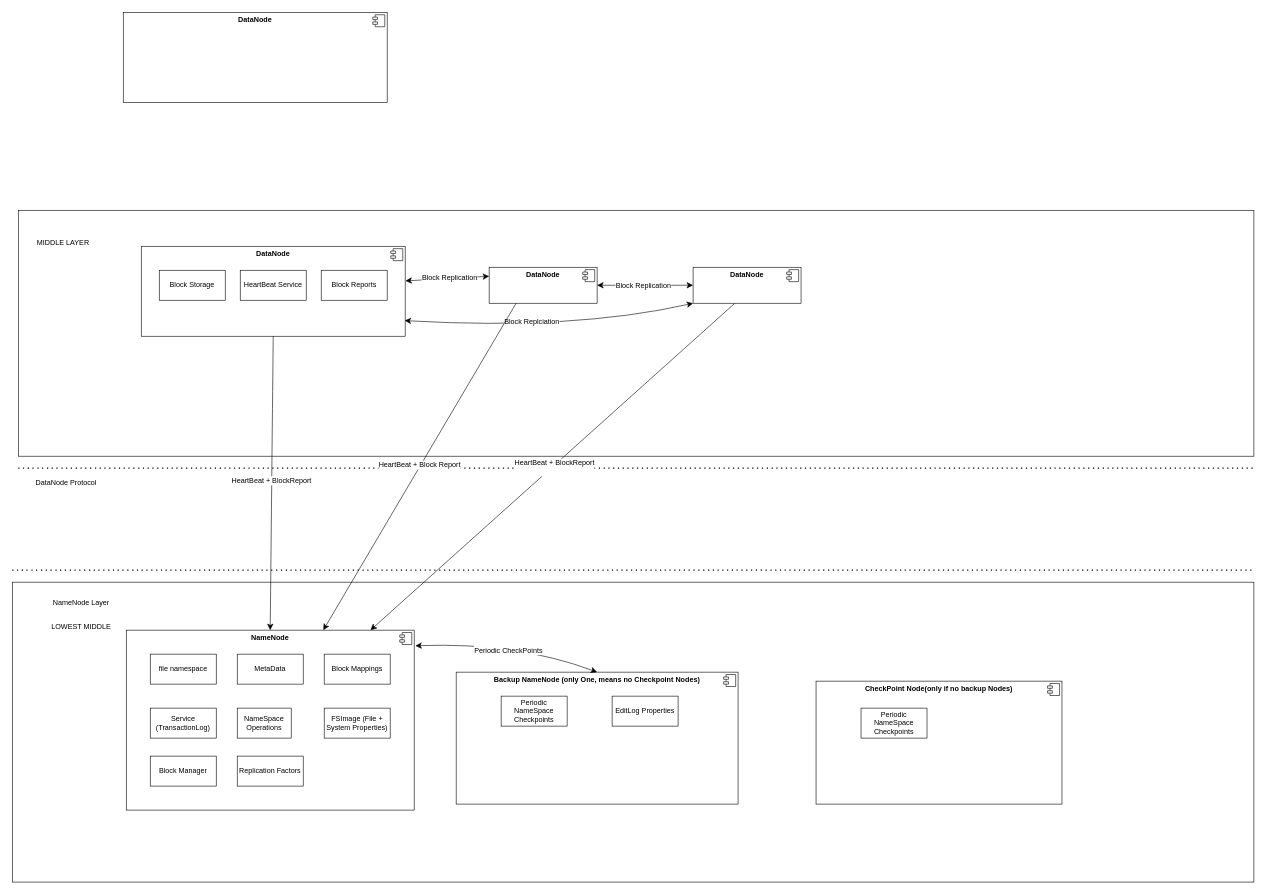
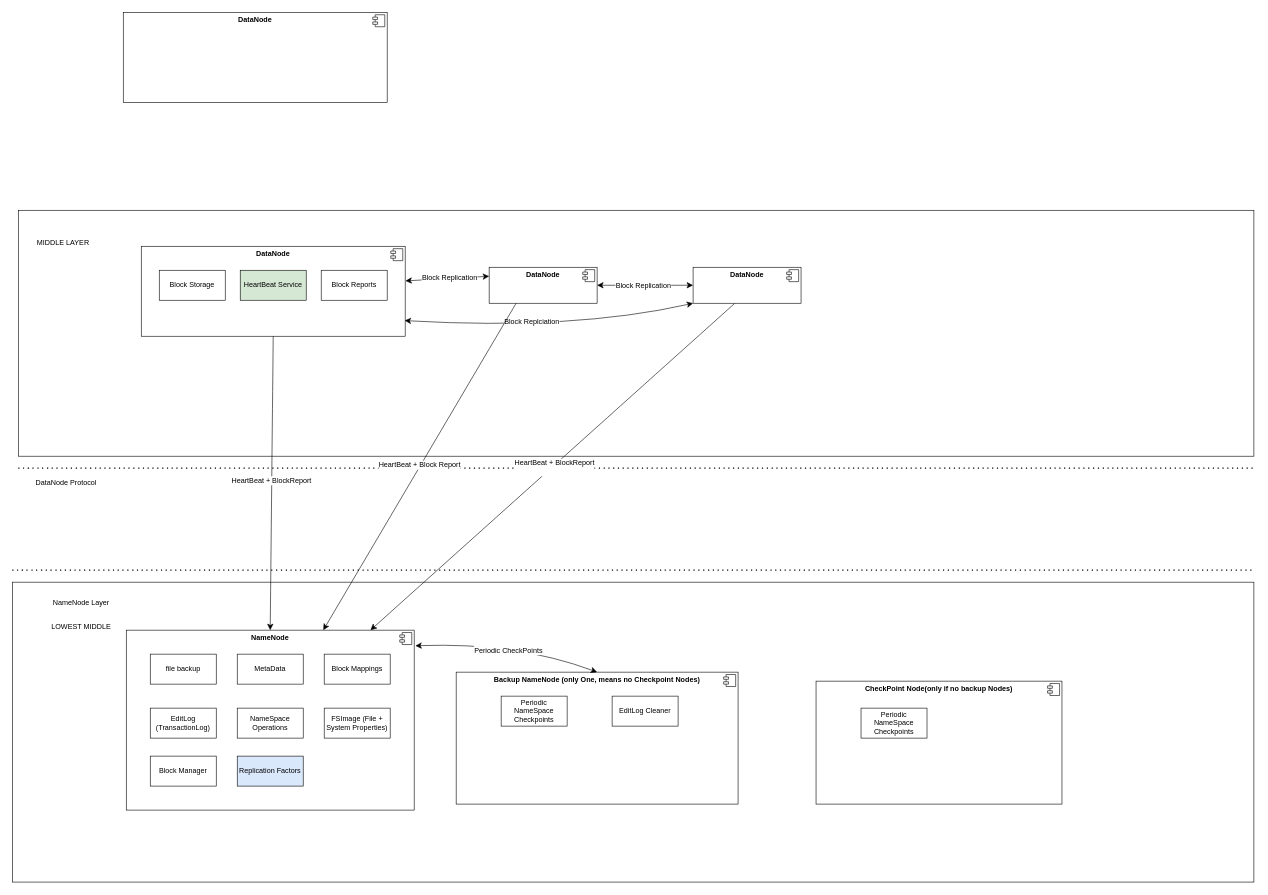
(273, 285) -> (273, 285)
(183, 669) -> (183, 669)
(645, 711) -> (645, 711)
(183, 723) -> (183, 723)
(264, 723) -> (270, 723)
(270, 771) -> (270, 771)
